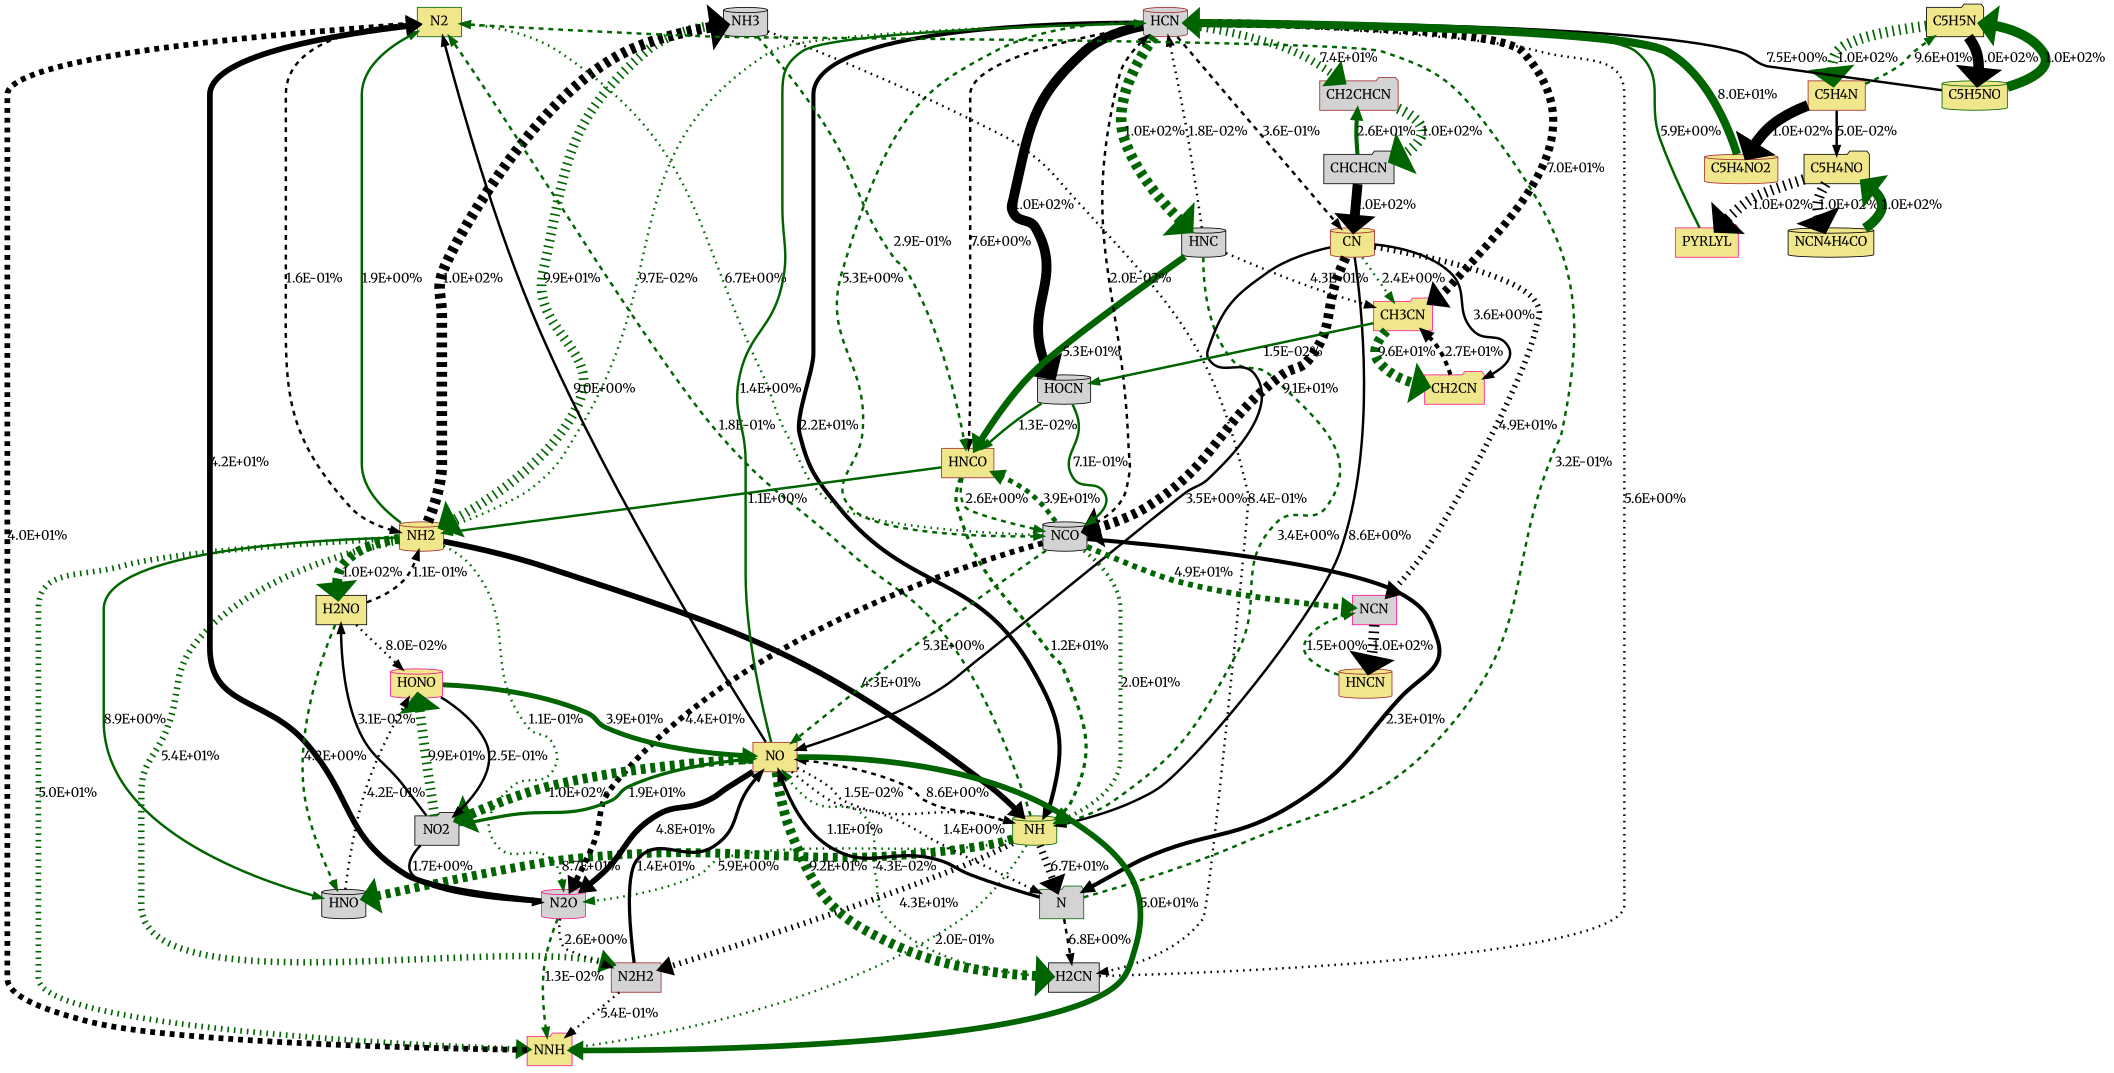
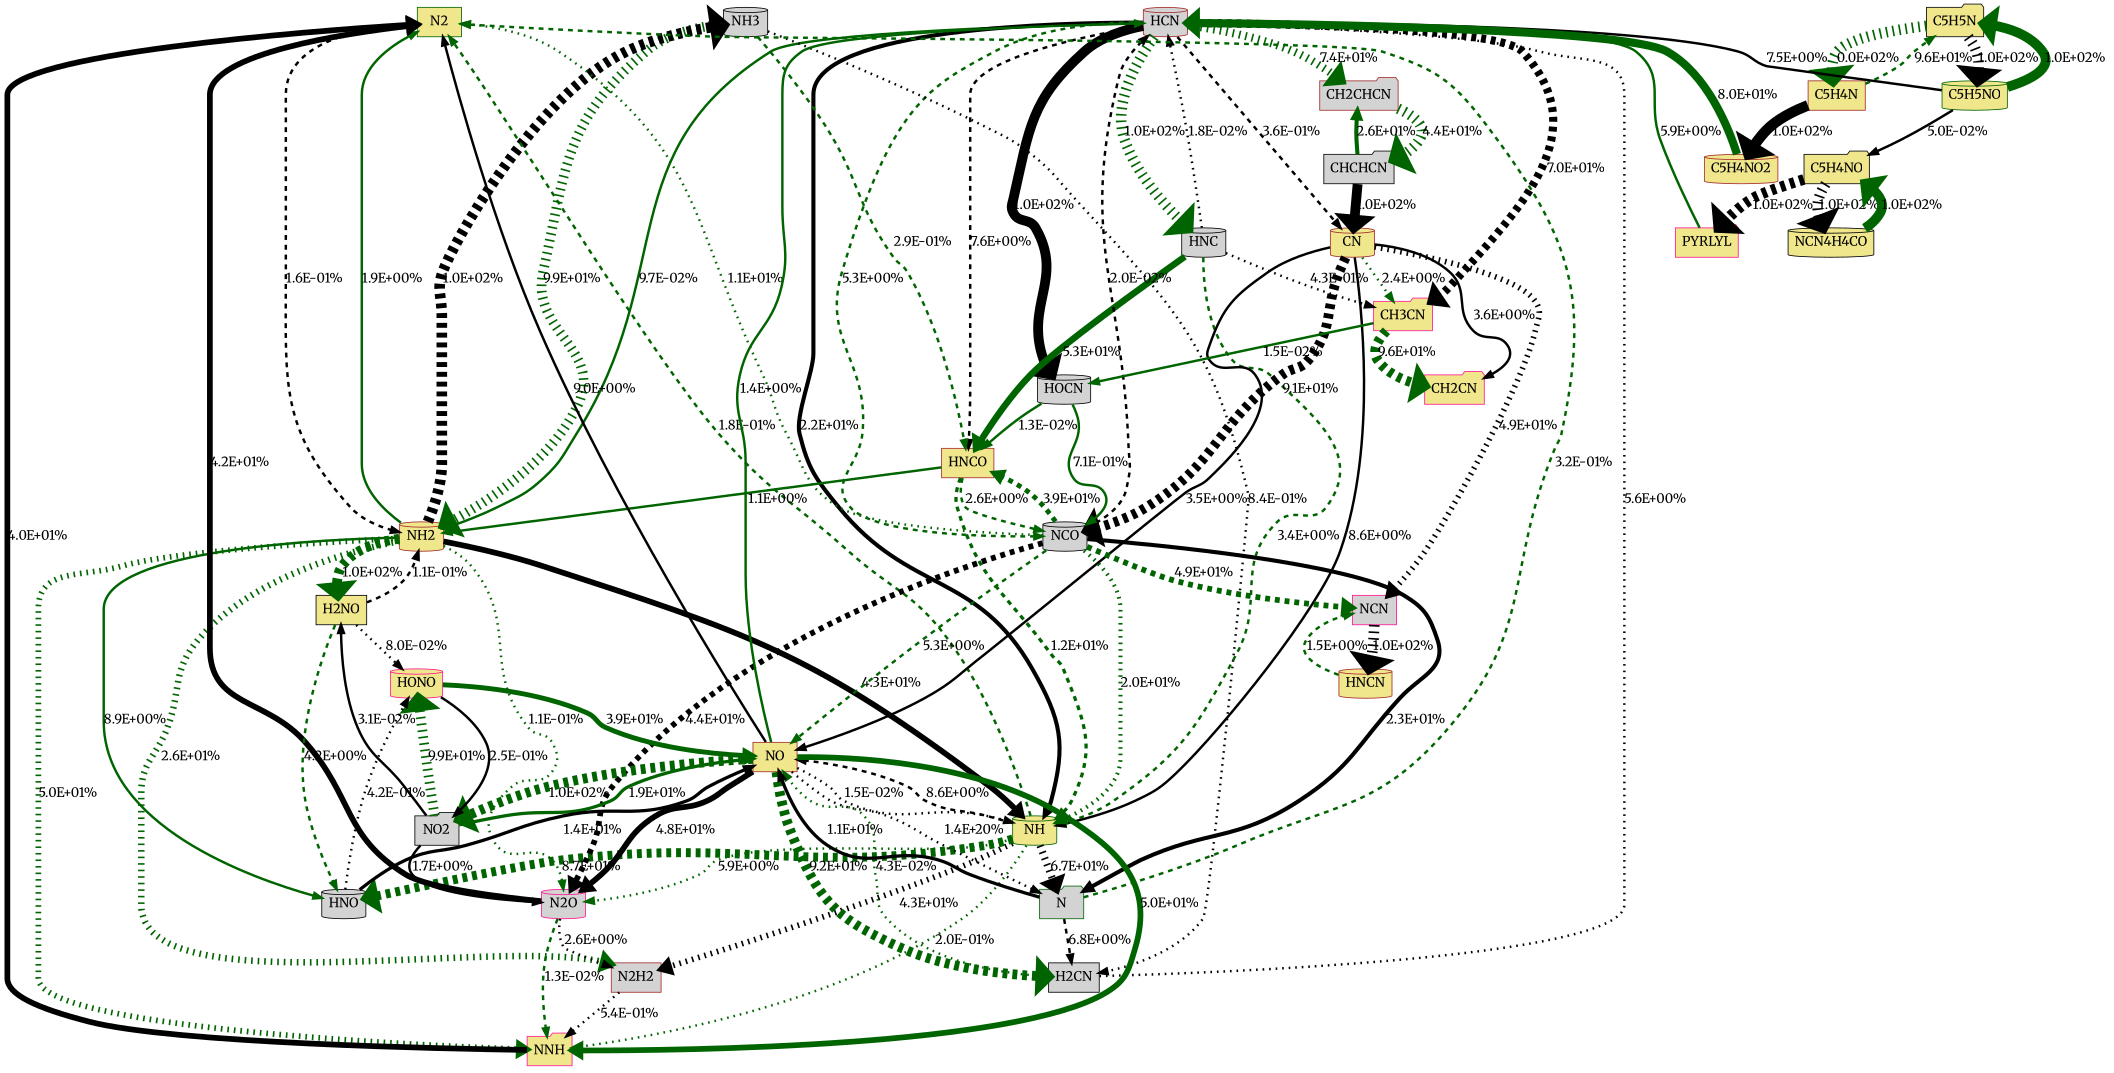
(1977, 54) -> (1977, 54)
(1868, 59) -> (1868, 59)
(689, 128) -> (689, 128)
(1837, 128) -> (1916, 132)
(1452, 132) -> (1452, 132)
(1124, 135) -> (1124, 135)
(1761, 194) -> (1761, 194)
(756, 279) -> (756, 279)
(1442, 354) -> none
(7, 598) -> (7, 598)
(191, 757) -> (191, 757)
(974, 831) -> (974, 831)
(635, 864) -> (550, 819)
